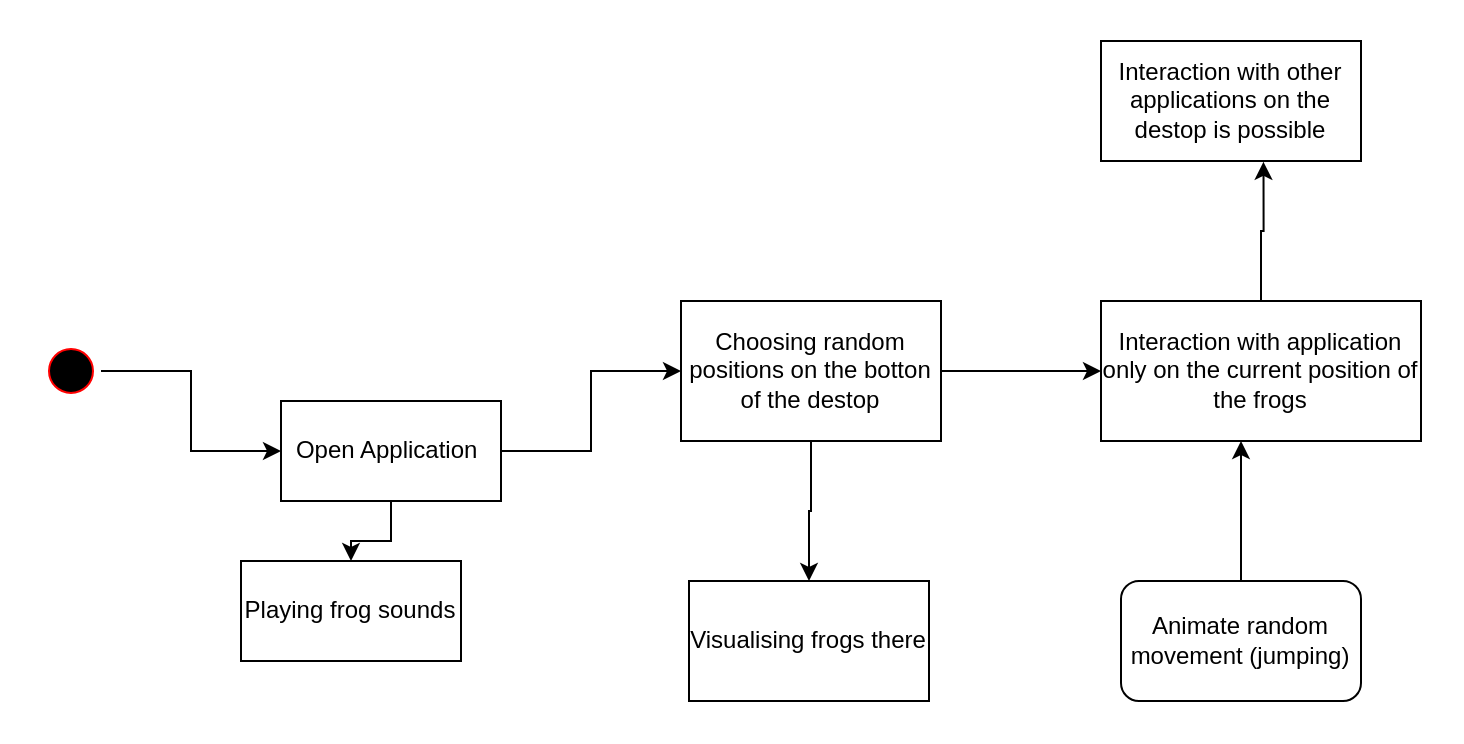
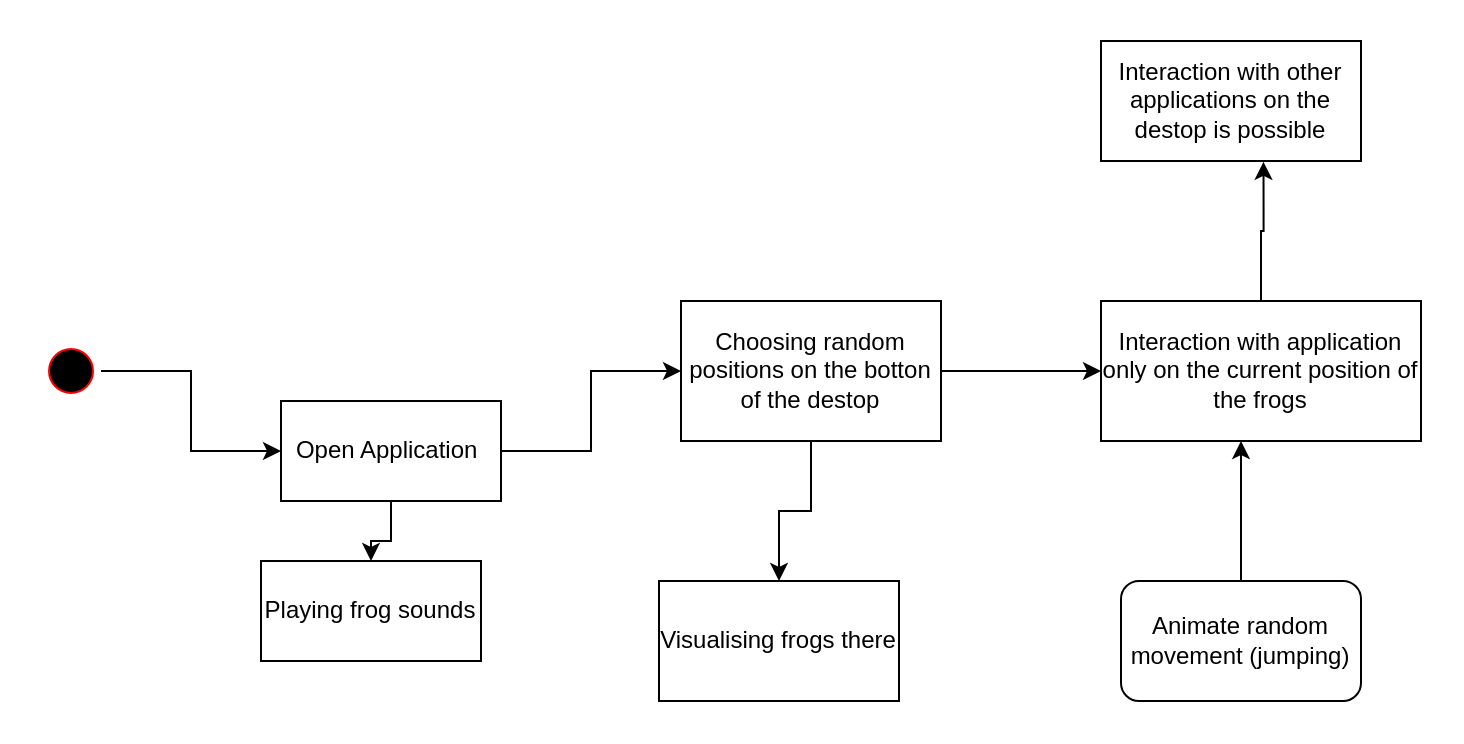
(351, 611) -> (371, 611)
(809, 641) -> (779, 641)
